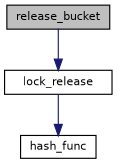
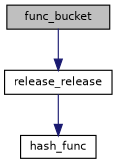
(58, 17) -> (58, 17)
(58, 82) -> (58, 82)
